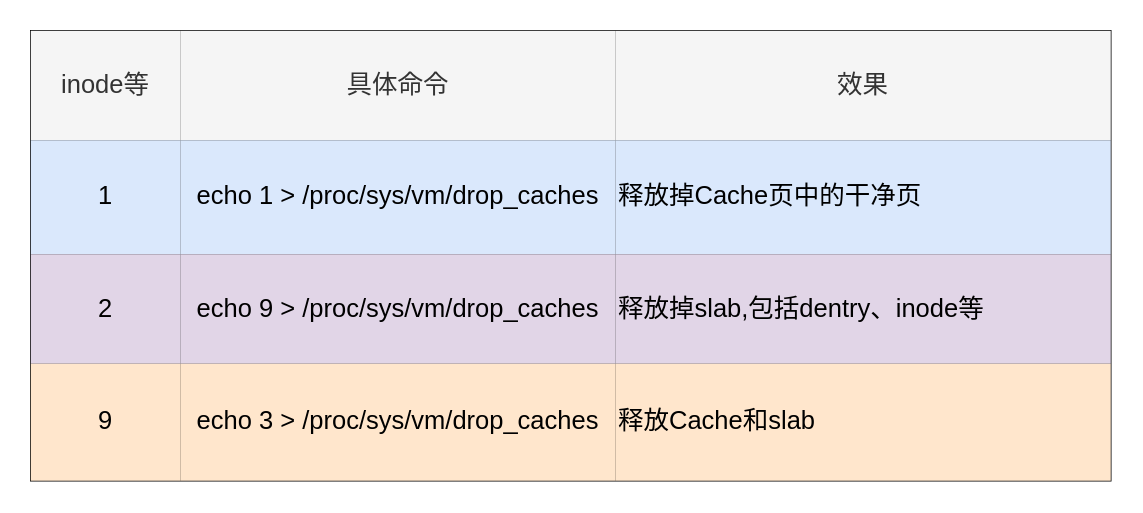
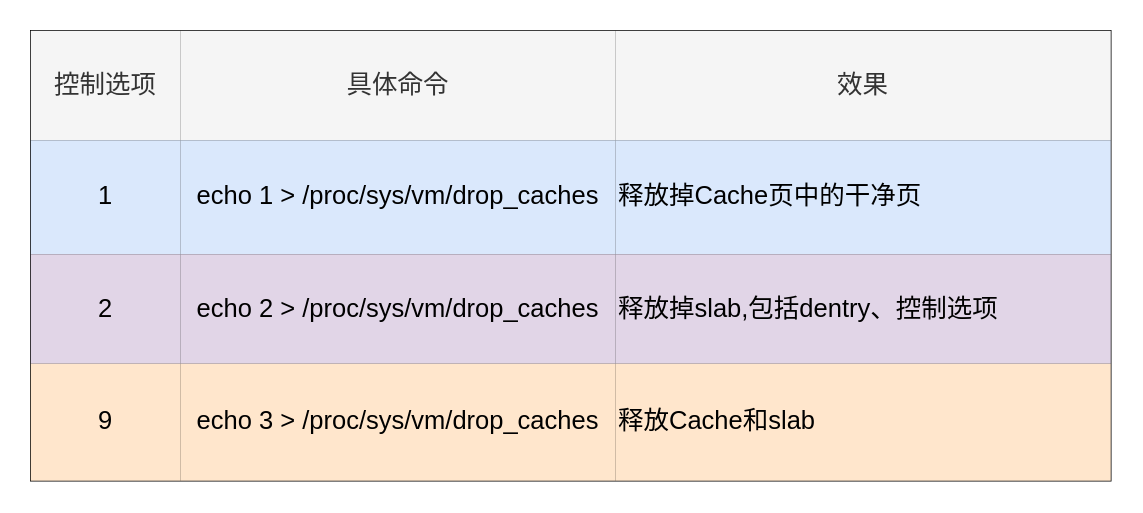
(106, 86) -> (106, 86)
(398, 310) -> (398, 310)
(812, 310) -> (818, 310)
